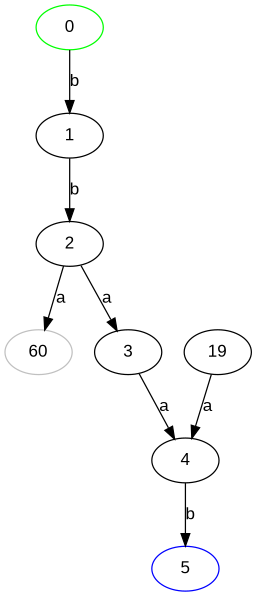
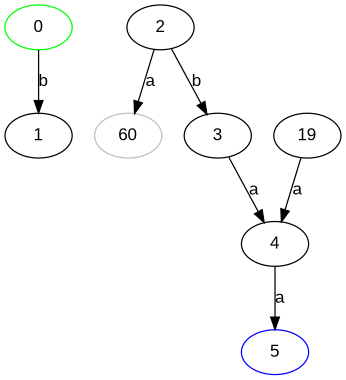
(70, 184) -> none
(107, 298) -> (197, 82)
(190, 515) -> (280, 298)
